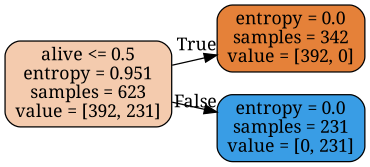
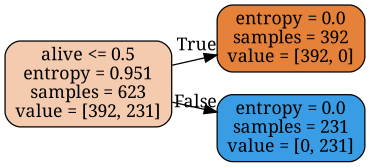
(291, 39) -> (291, 39)
